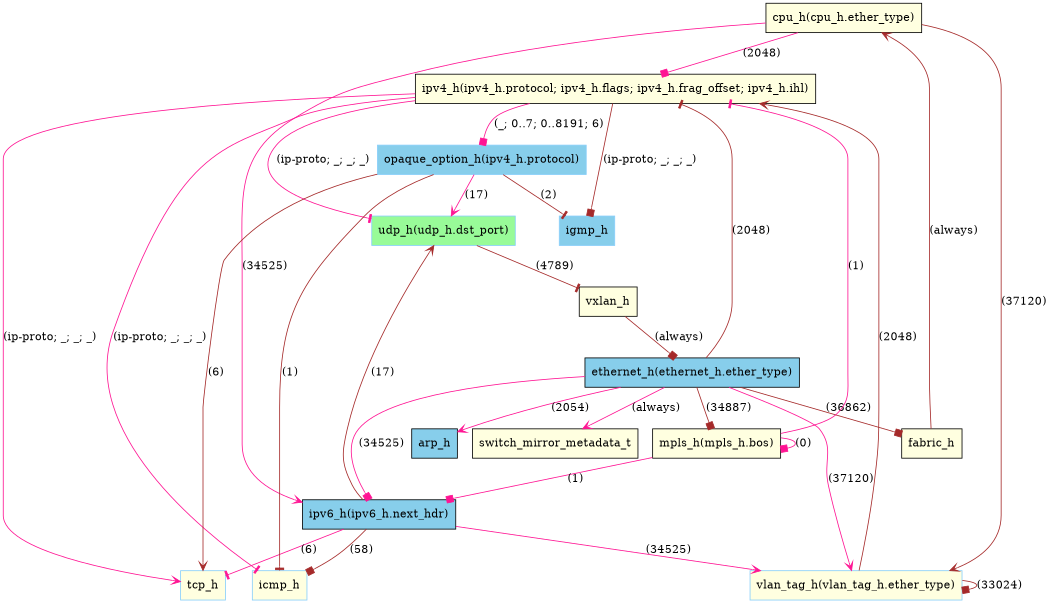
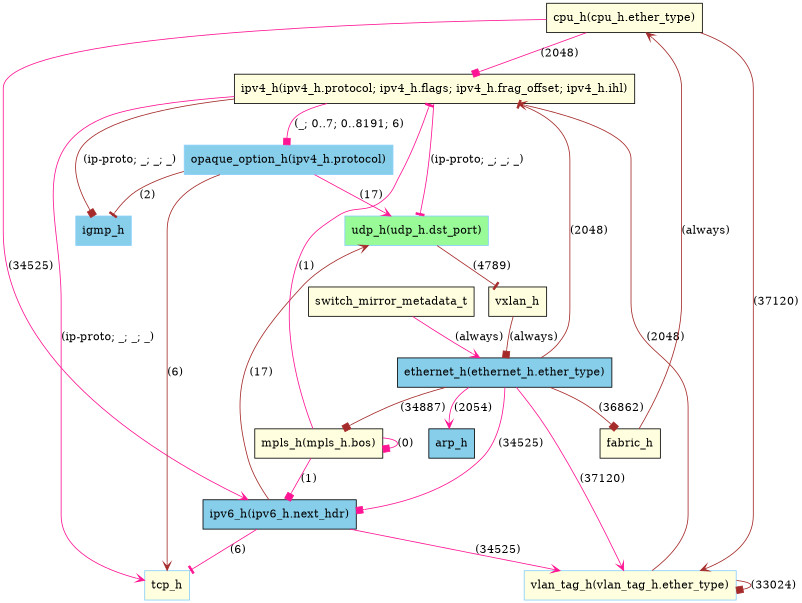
(627, 406) -> (442, 335)
(280, 585) -> none
